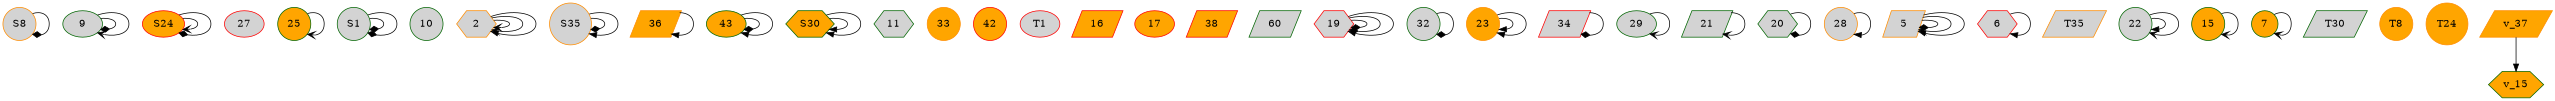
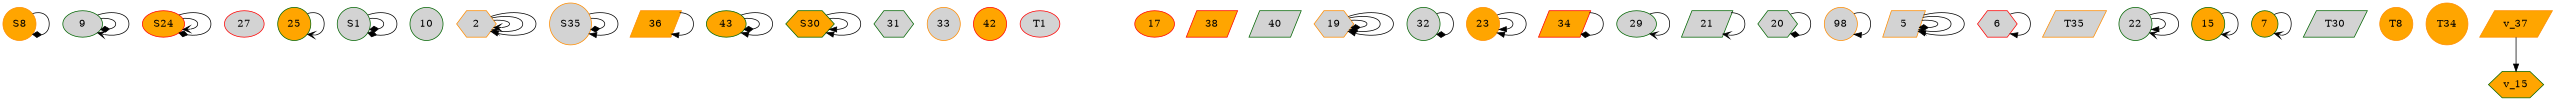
(19, 24) -> (19, 24)
(894, 24) -> (894, 24)
(944, 24) -> (944, 24)
(1097, 24) -> none
(1275, 24) -> (1275, 24)
(1334, 24) -> (1334, 24)
(1565, 24) -> (1565, 24)
(1841, 24) -> (1841, 24)
(2447, 24) -> (2447, 24)
